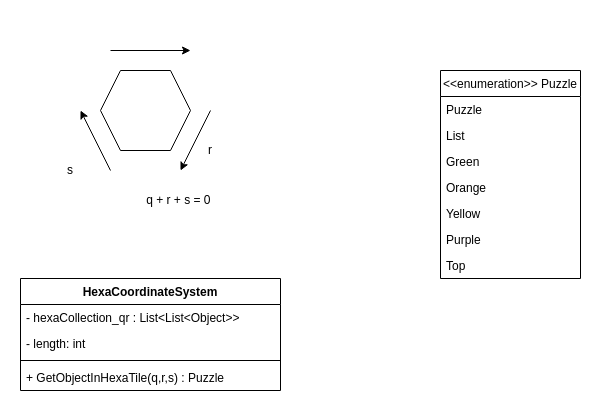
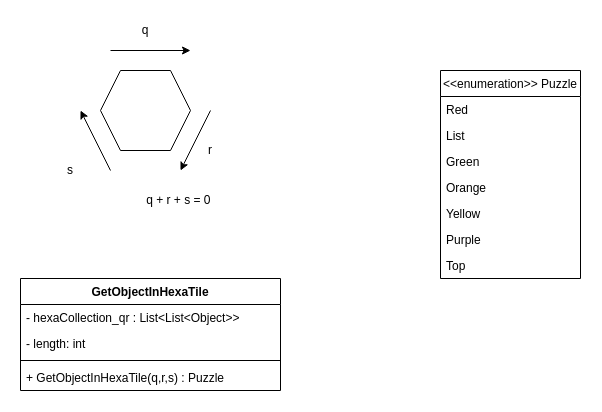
none -> (146, 31)
(465, 110) -> (456, 110)
(150, 292) -> (150, 292)
